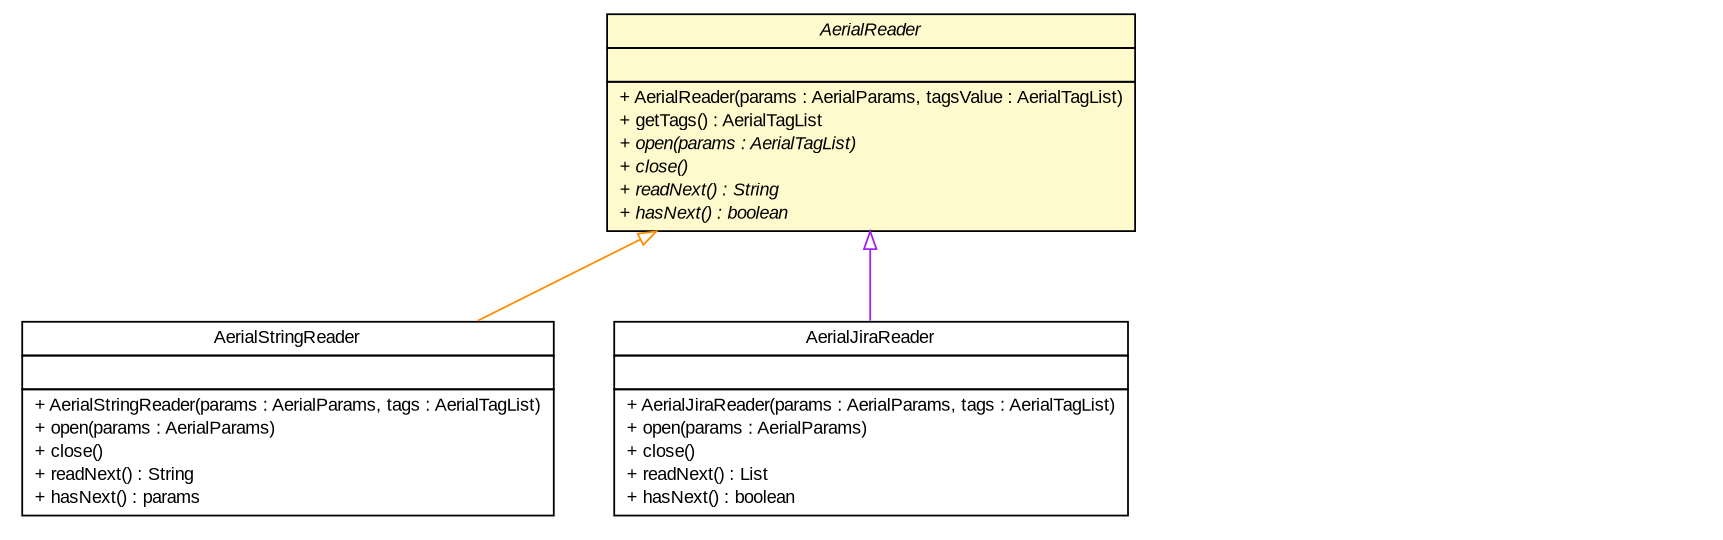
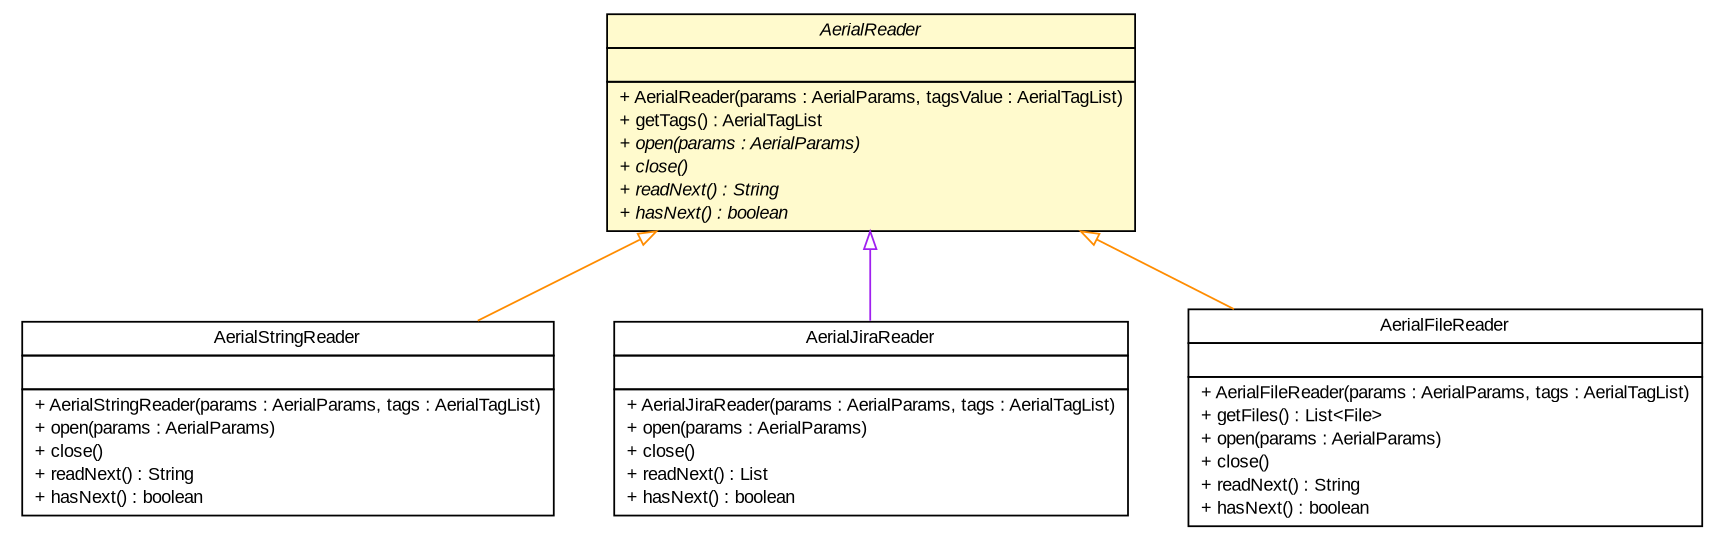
(738, 144) -> (740, 144)
none -> (1444, 418)
(118, 498) -> (119, 498)
